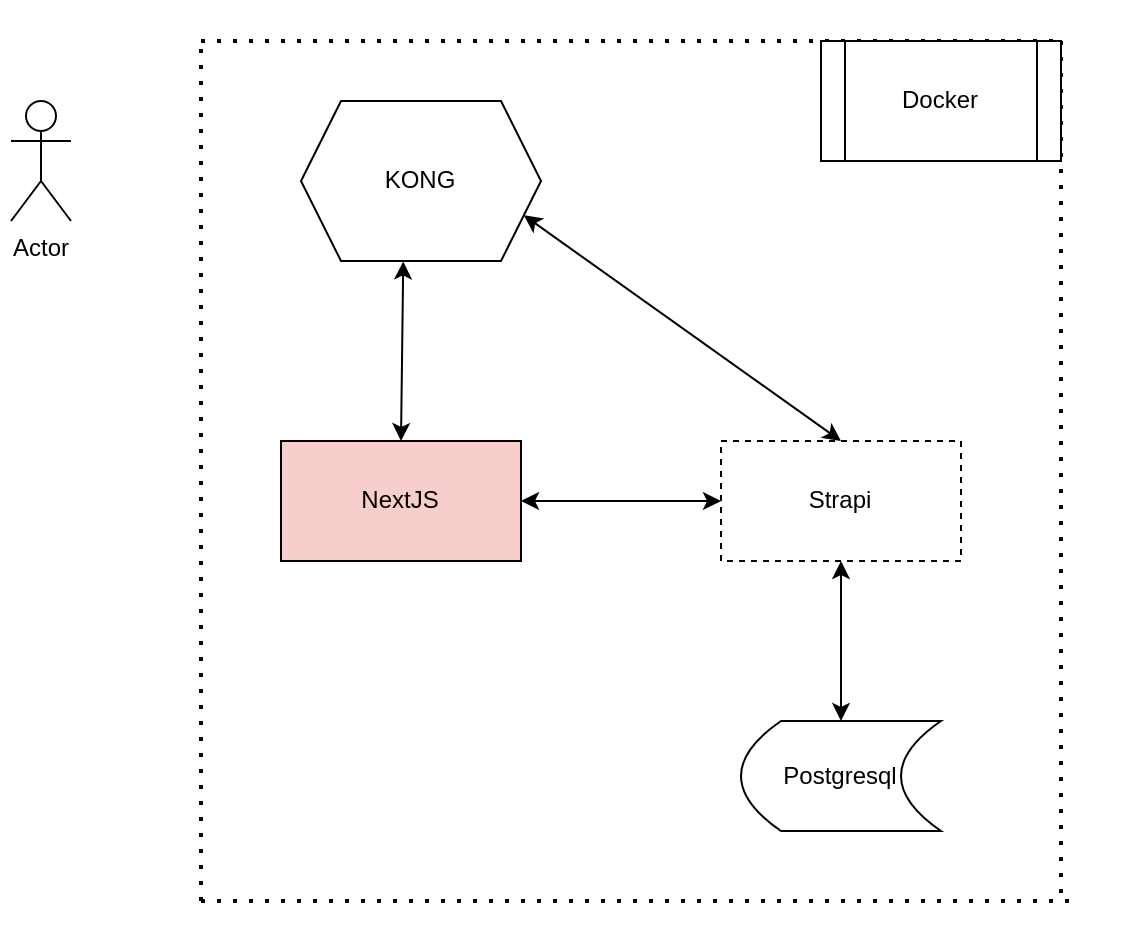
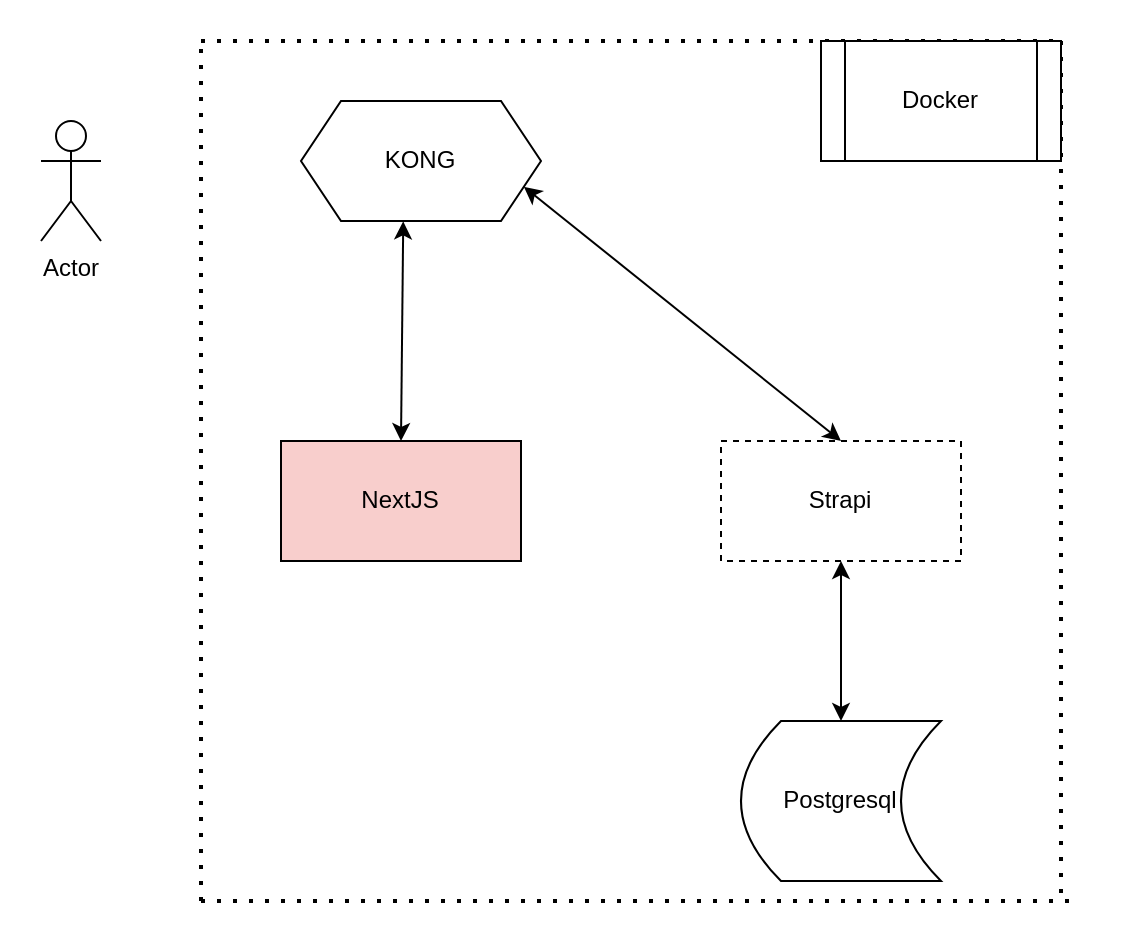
(41, 161) -> (71, 181)
(421, 181) -> (421, 161)
(621, 501) -> none
(841, 776) -> (841, 801)
